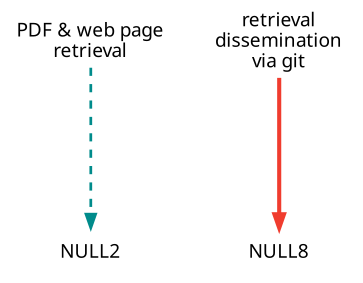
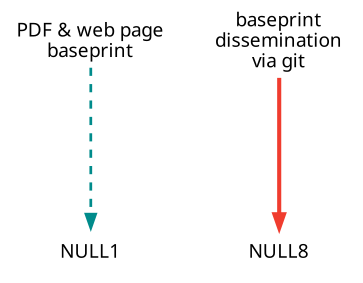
(91, 42) -> (91, 42)
(279, 42) -> (279, 42)
(91, 253) -> (91, 253)
